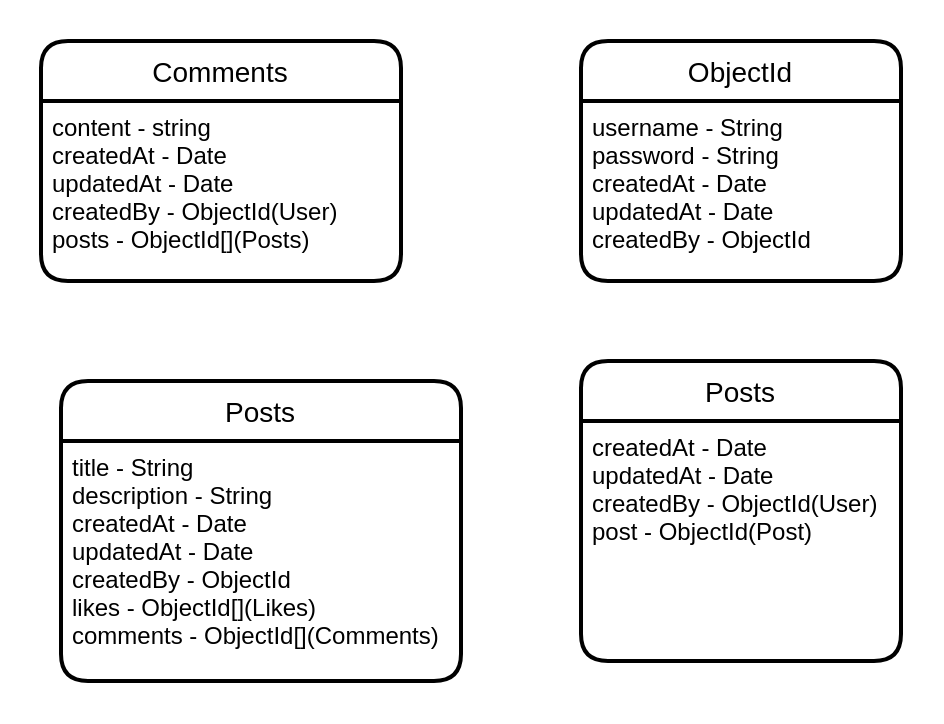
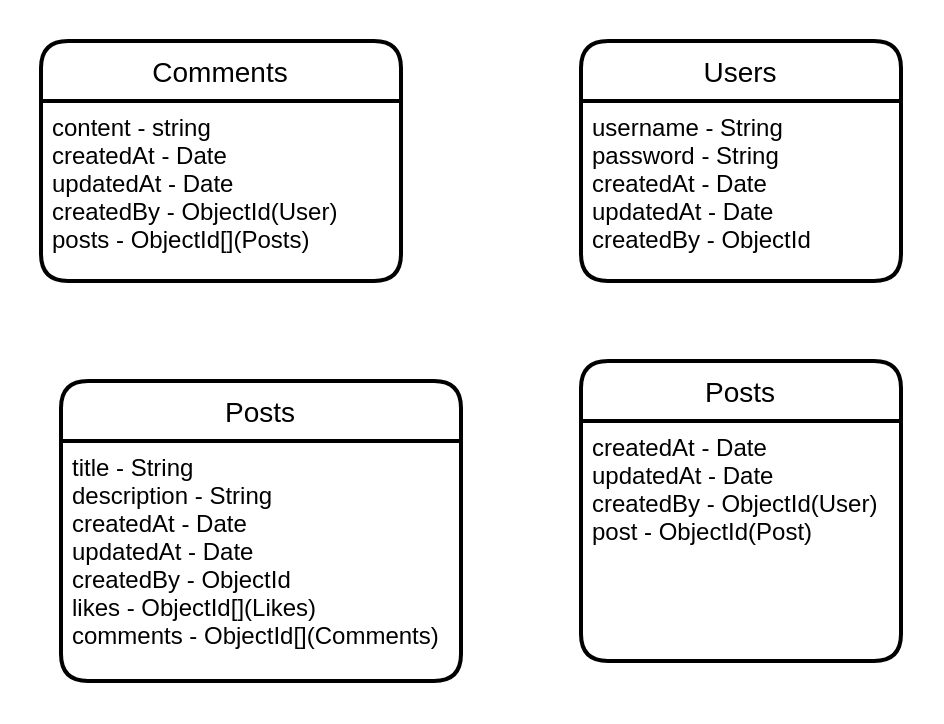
(740, 73) -> (740, 73)
